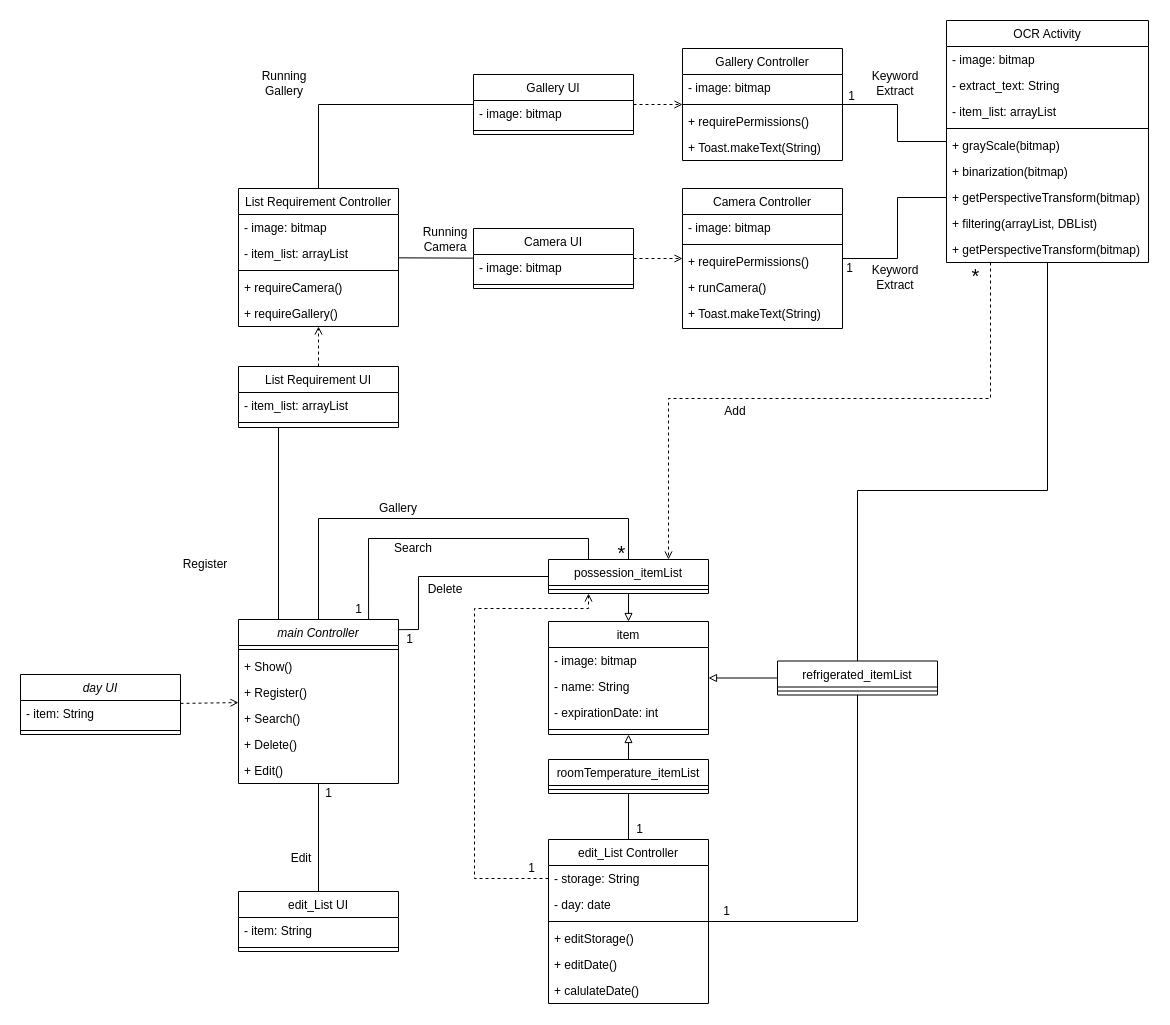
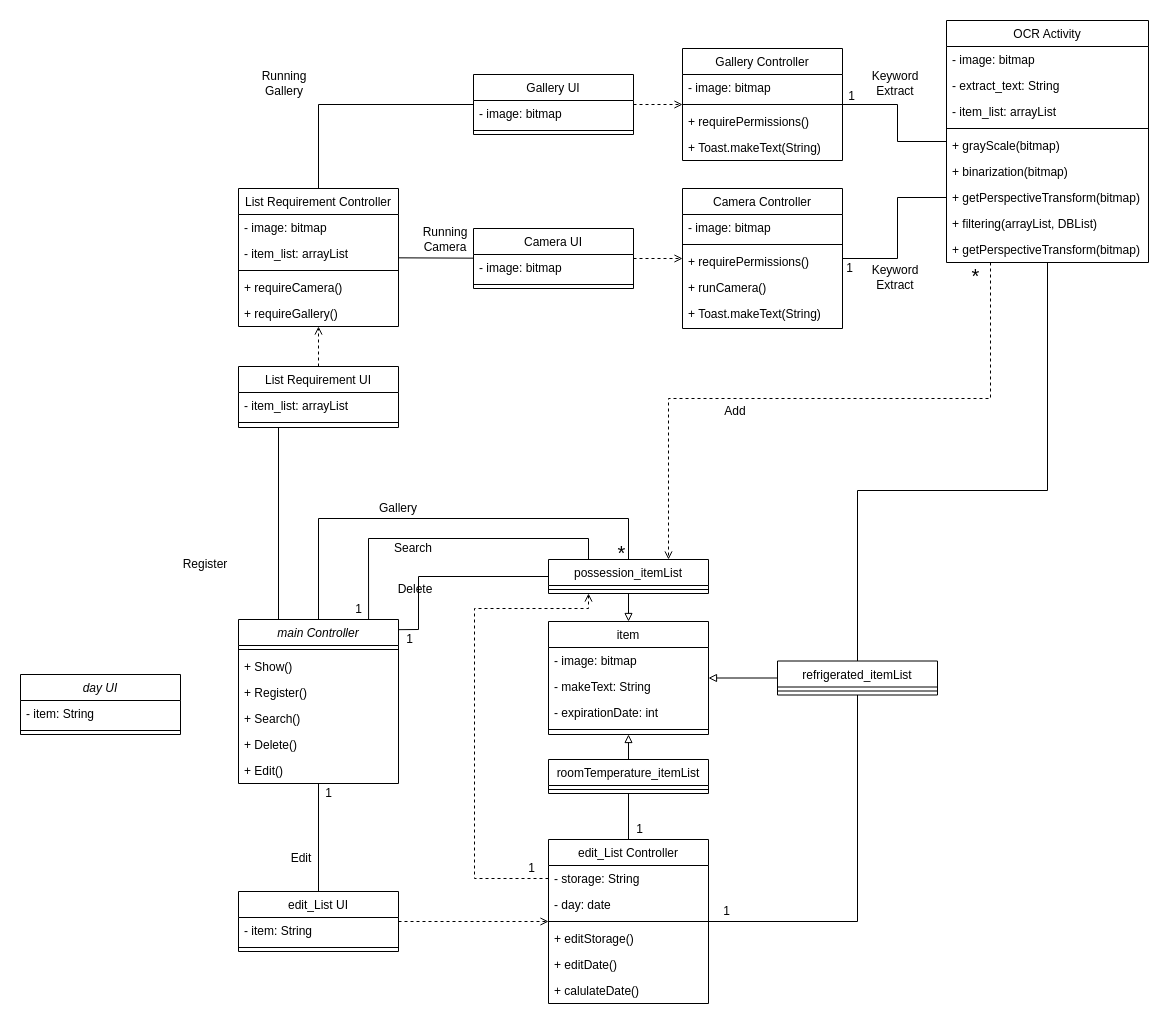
(446, 590) -> (416, 590)
(595, 687) -> (608, 687)
(209, 703) -> none
none -> (473, 922)
